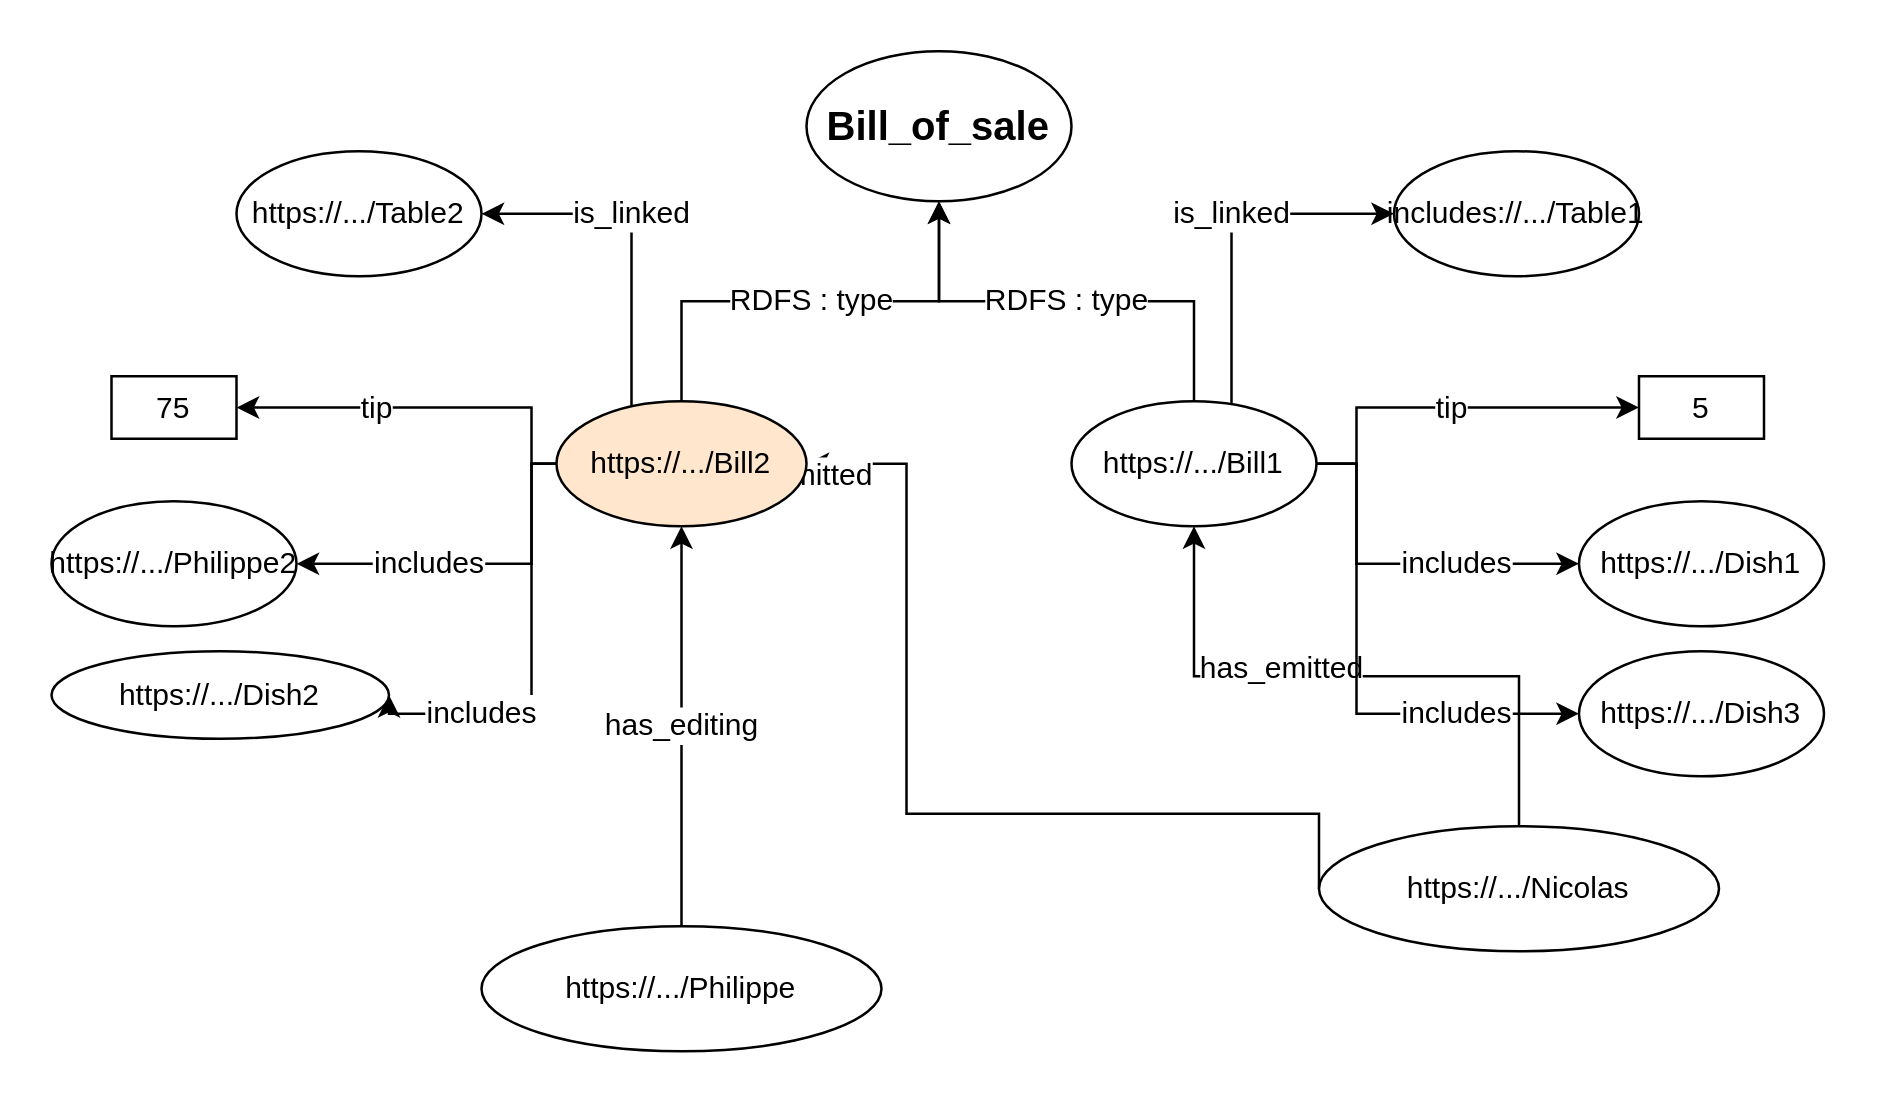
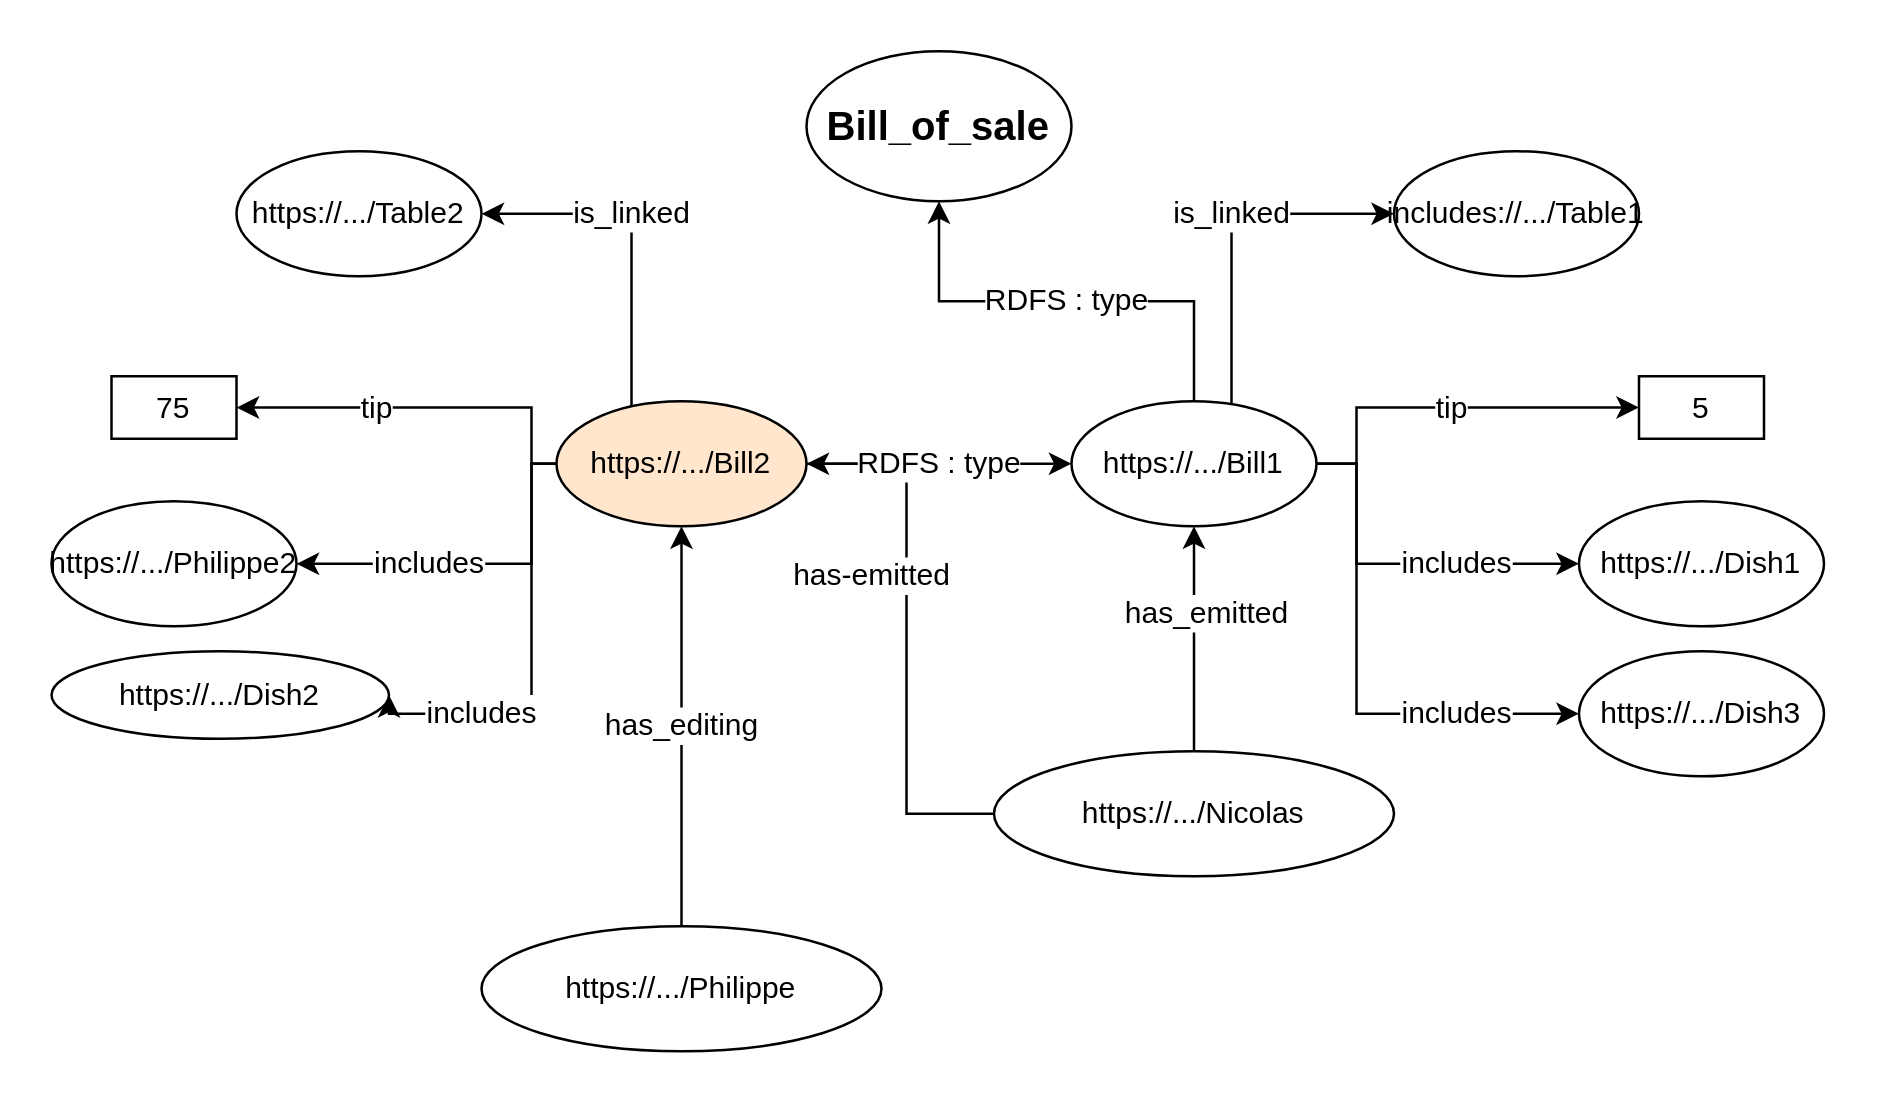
(681, 313) -> (1009, 464)
(1519, 889) -> (1194, 814)
